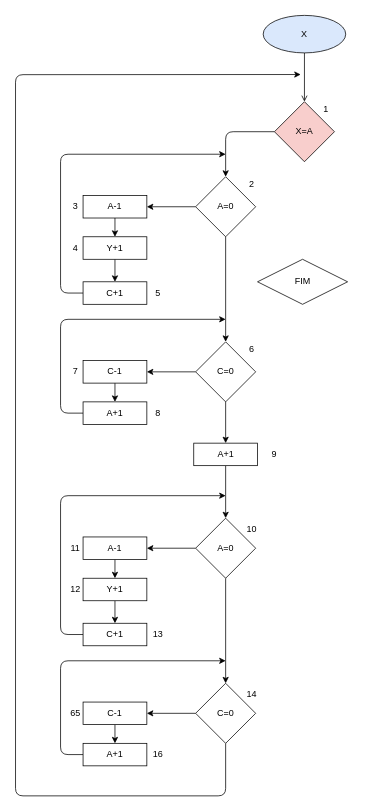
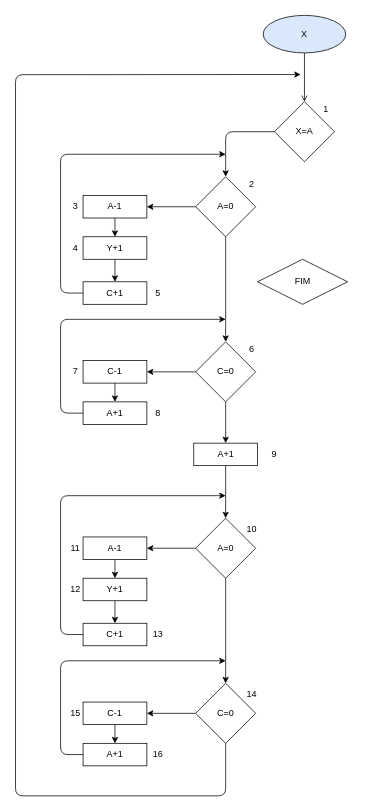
(304, 132) -> (304, 132)
(75, 713) -> (75, 713)
